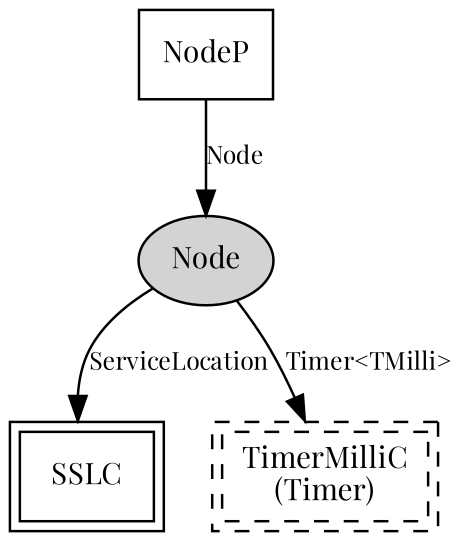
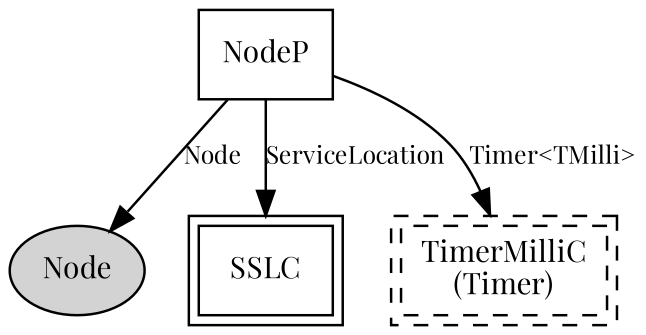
(101, 332) -> (266, 145)
(269, 347) -> (419, 119)
